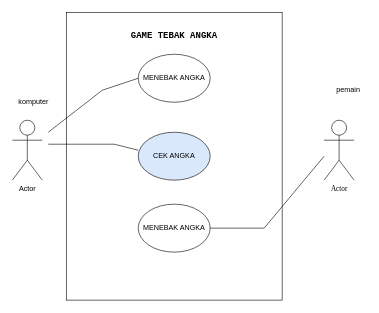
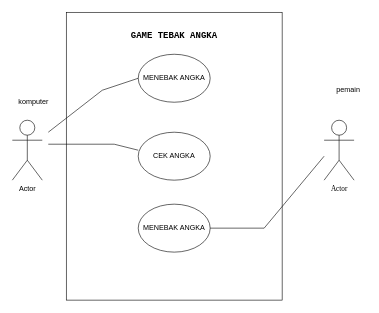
(174, 156) -> (174, 156)
